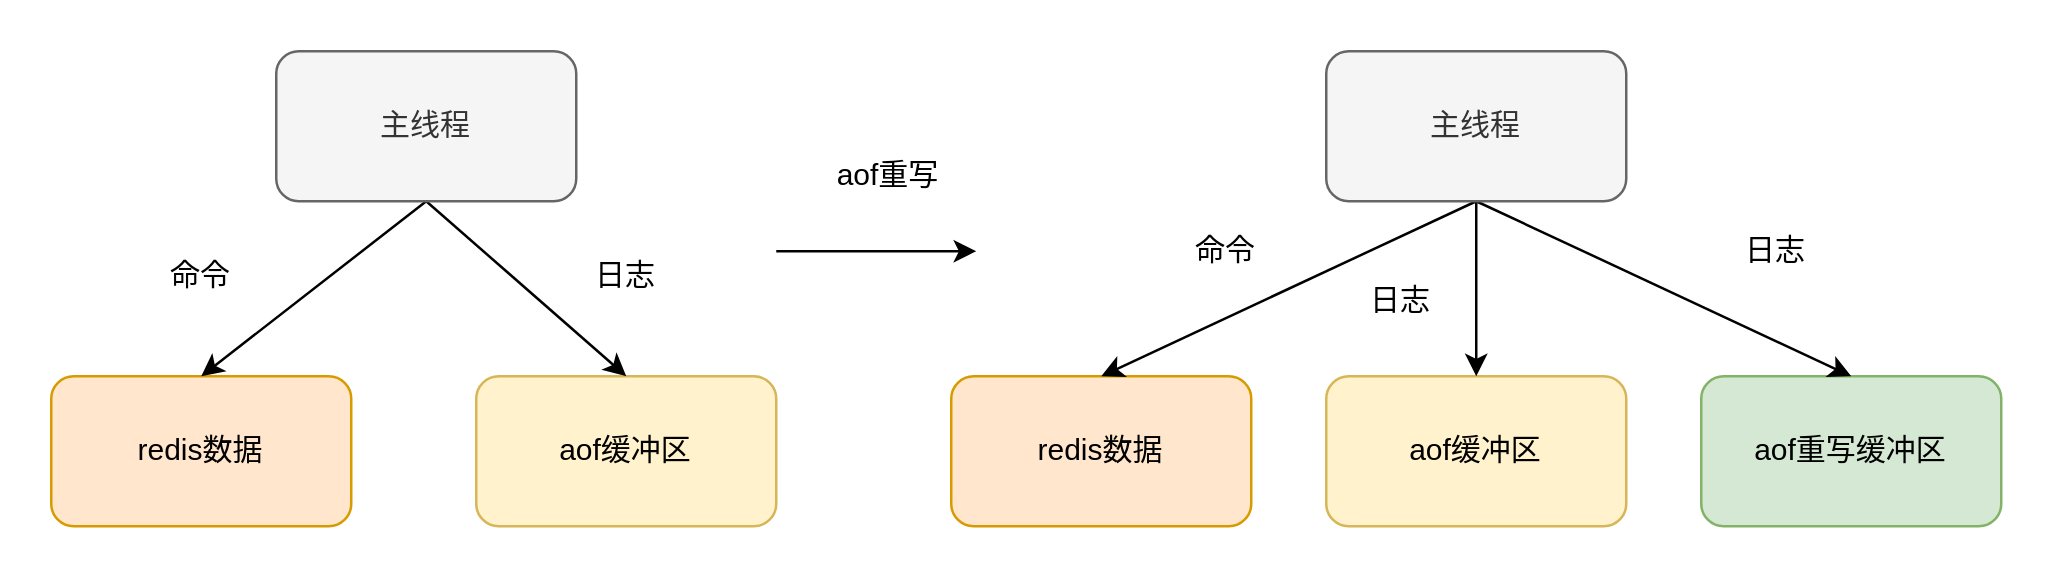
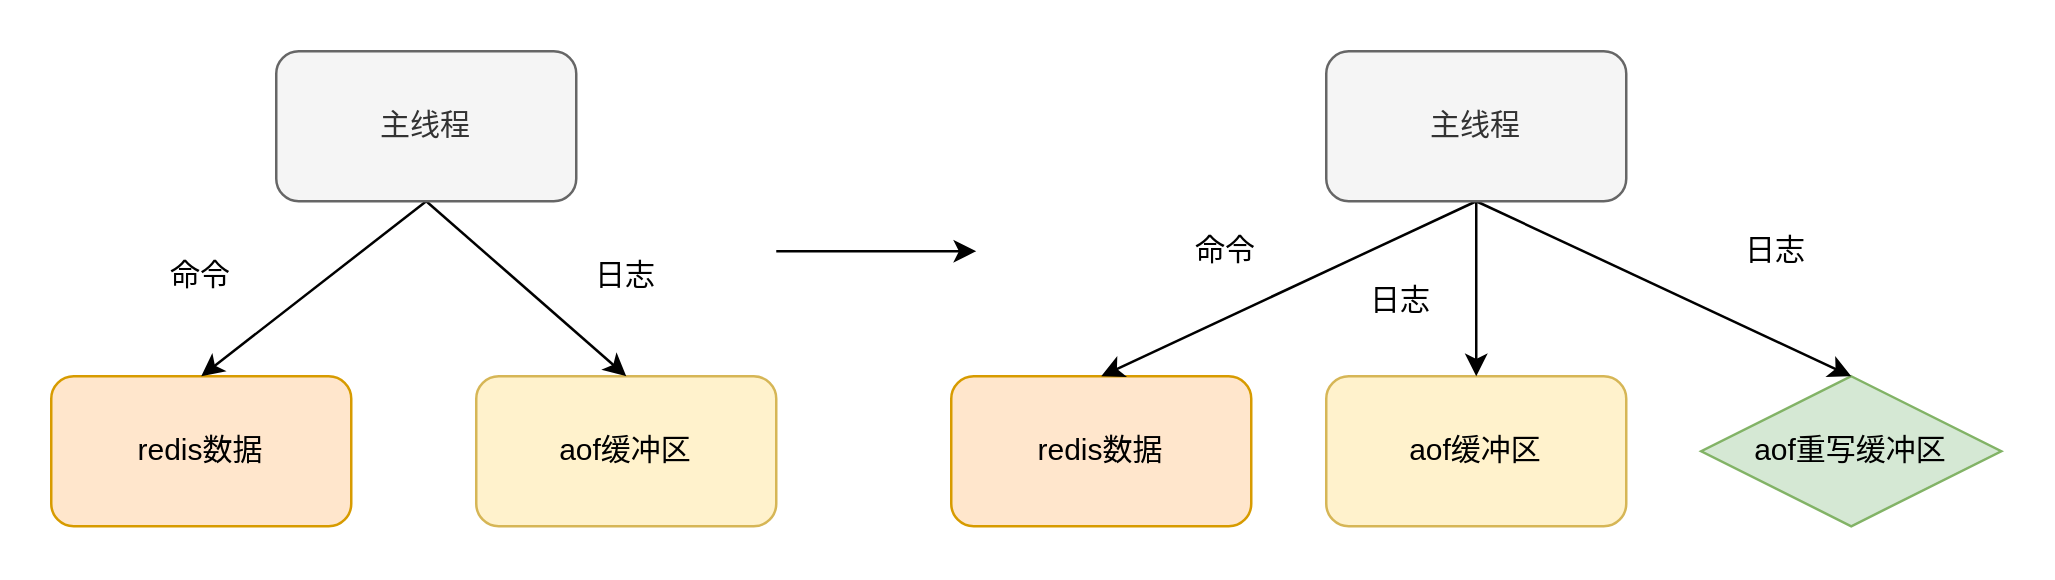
(889, 176) -> none
(1851, 451) -> (1851, 451)
